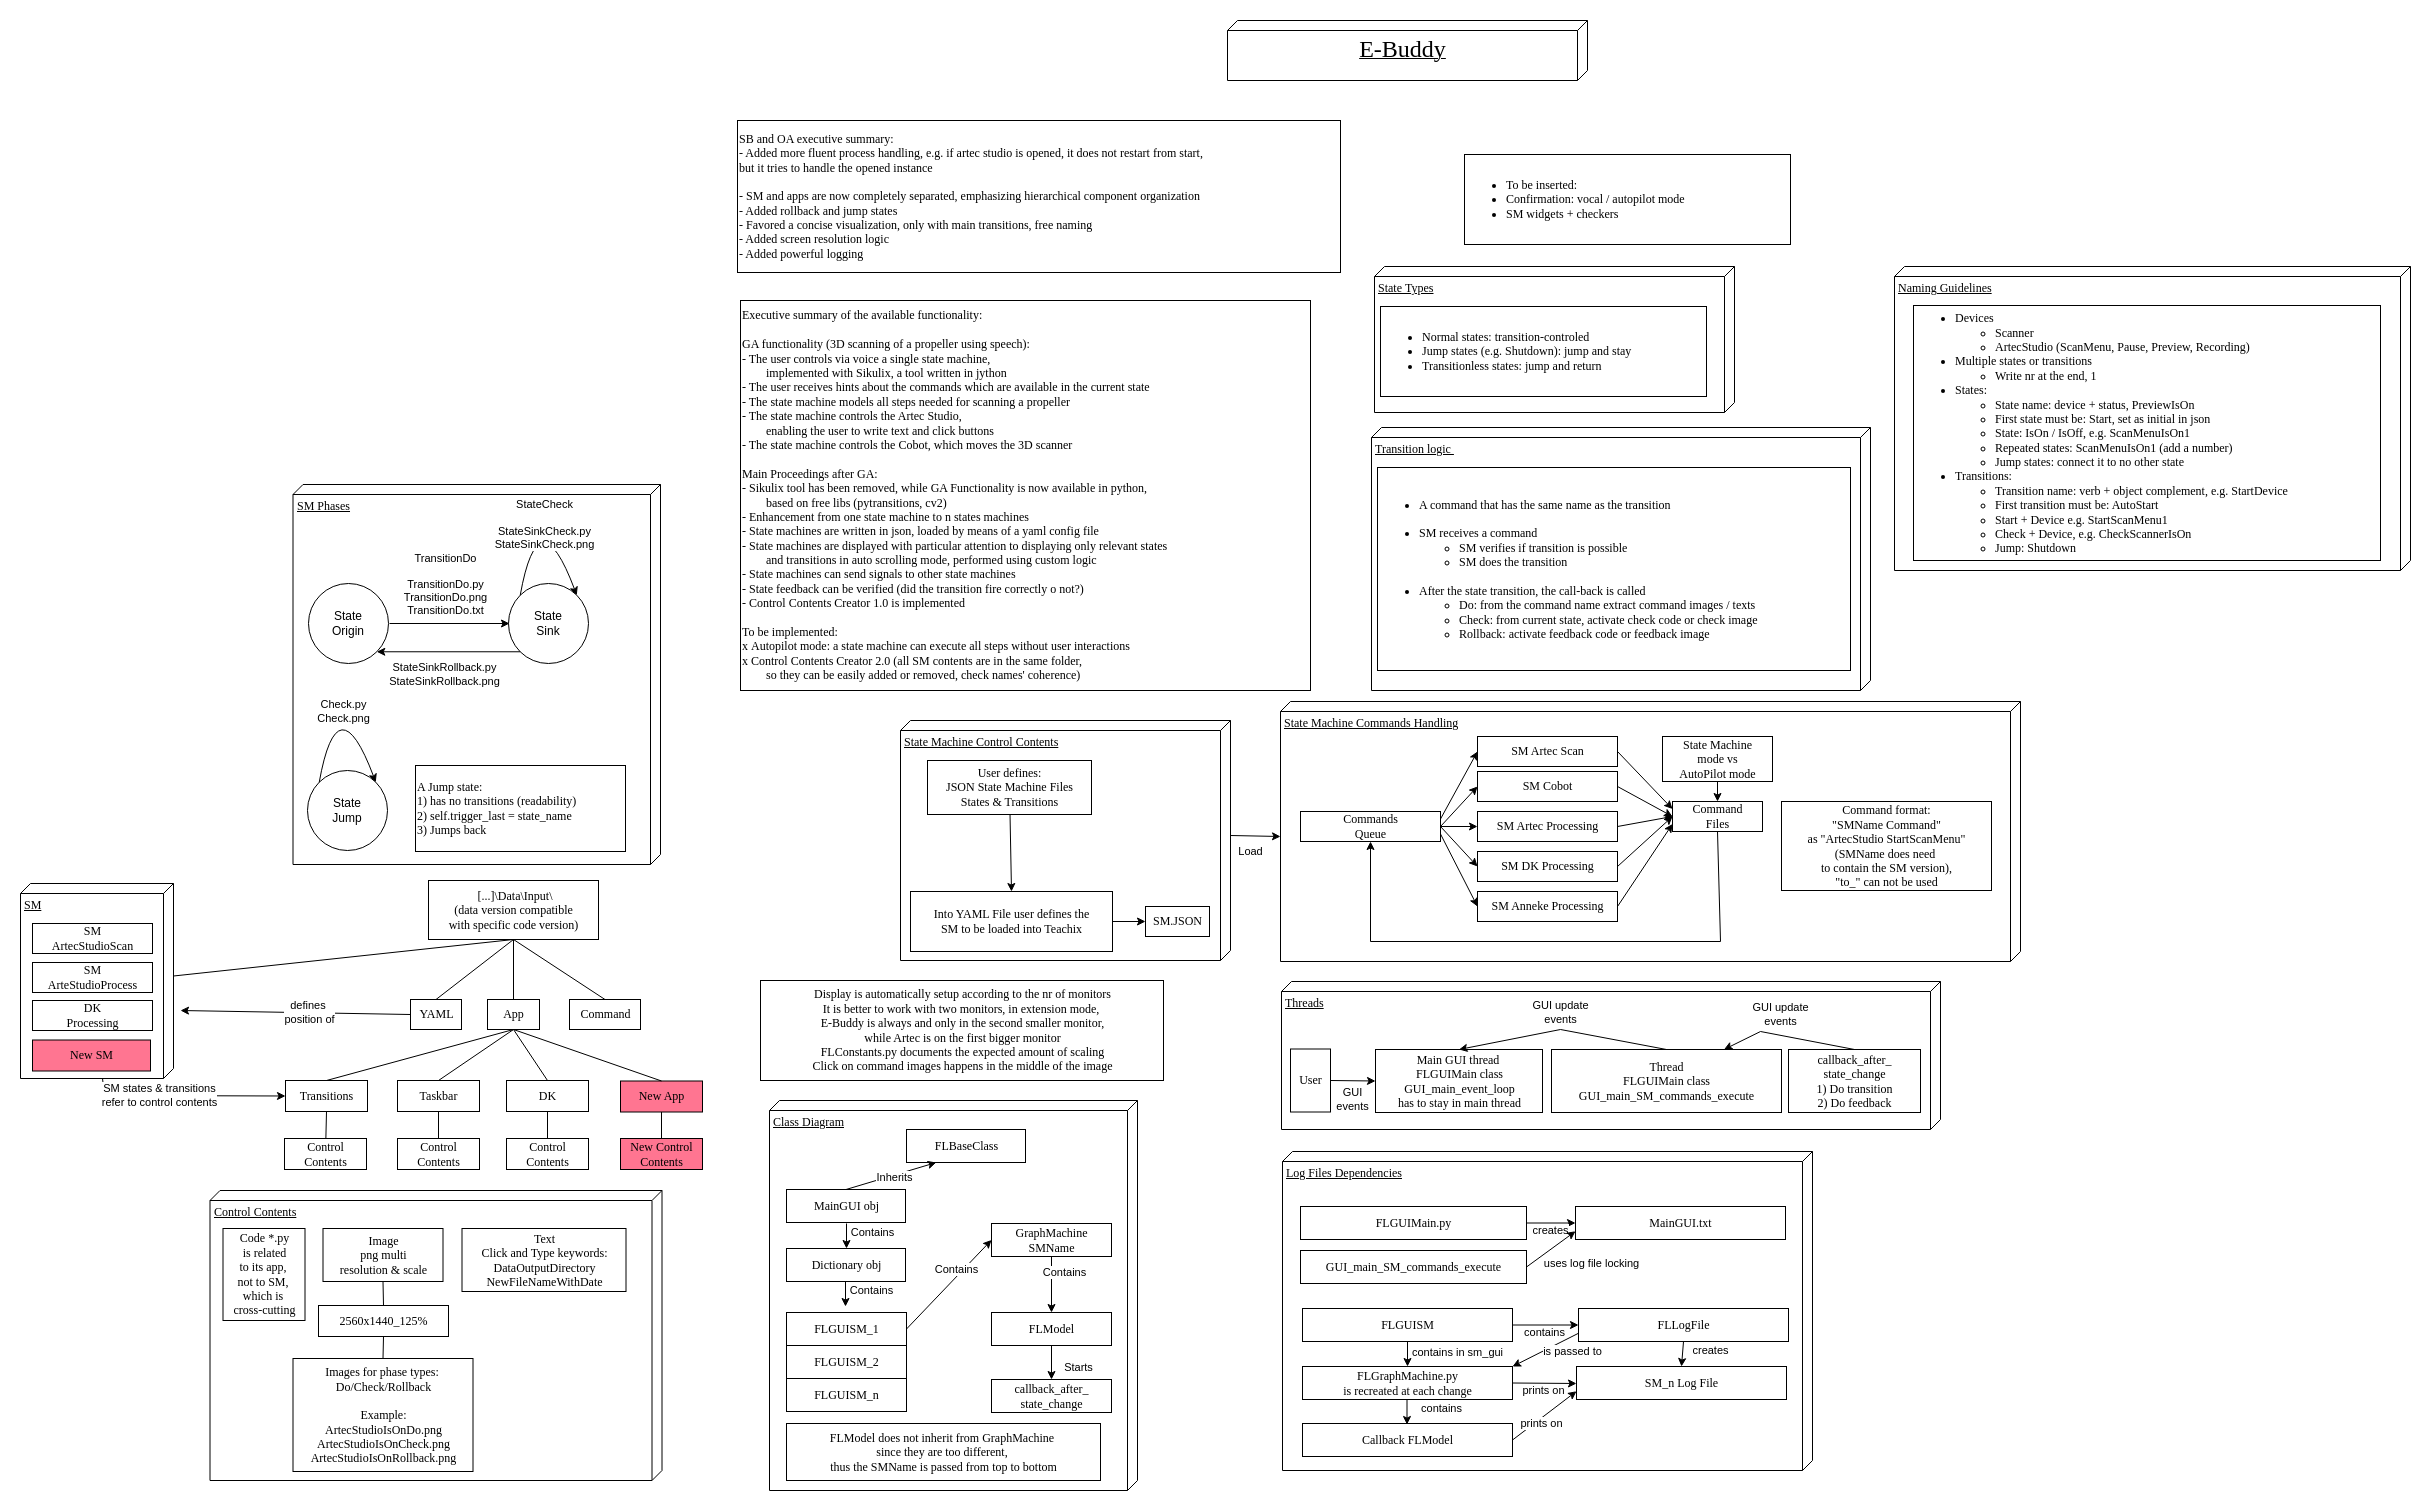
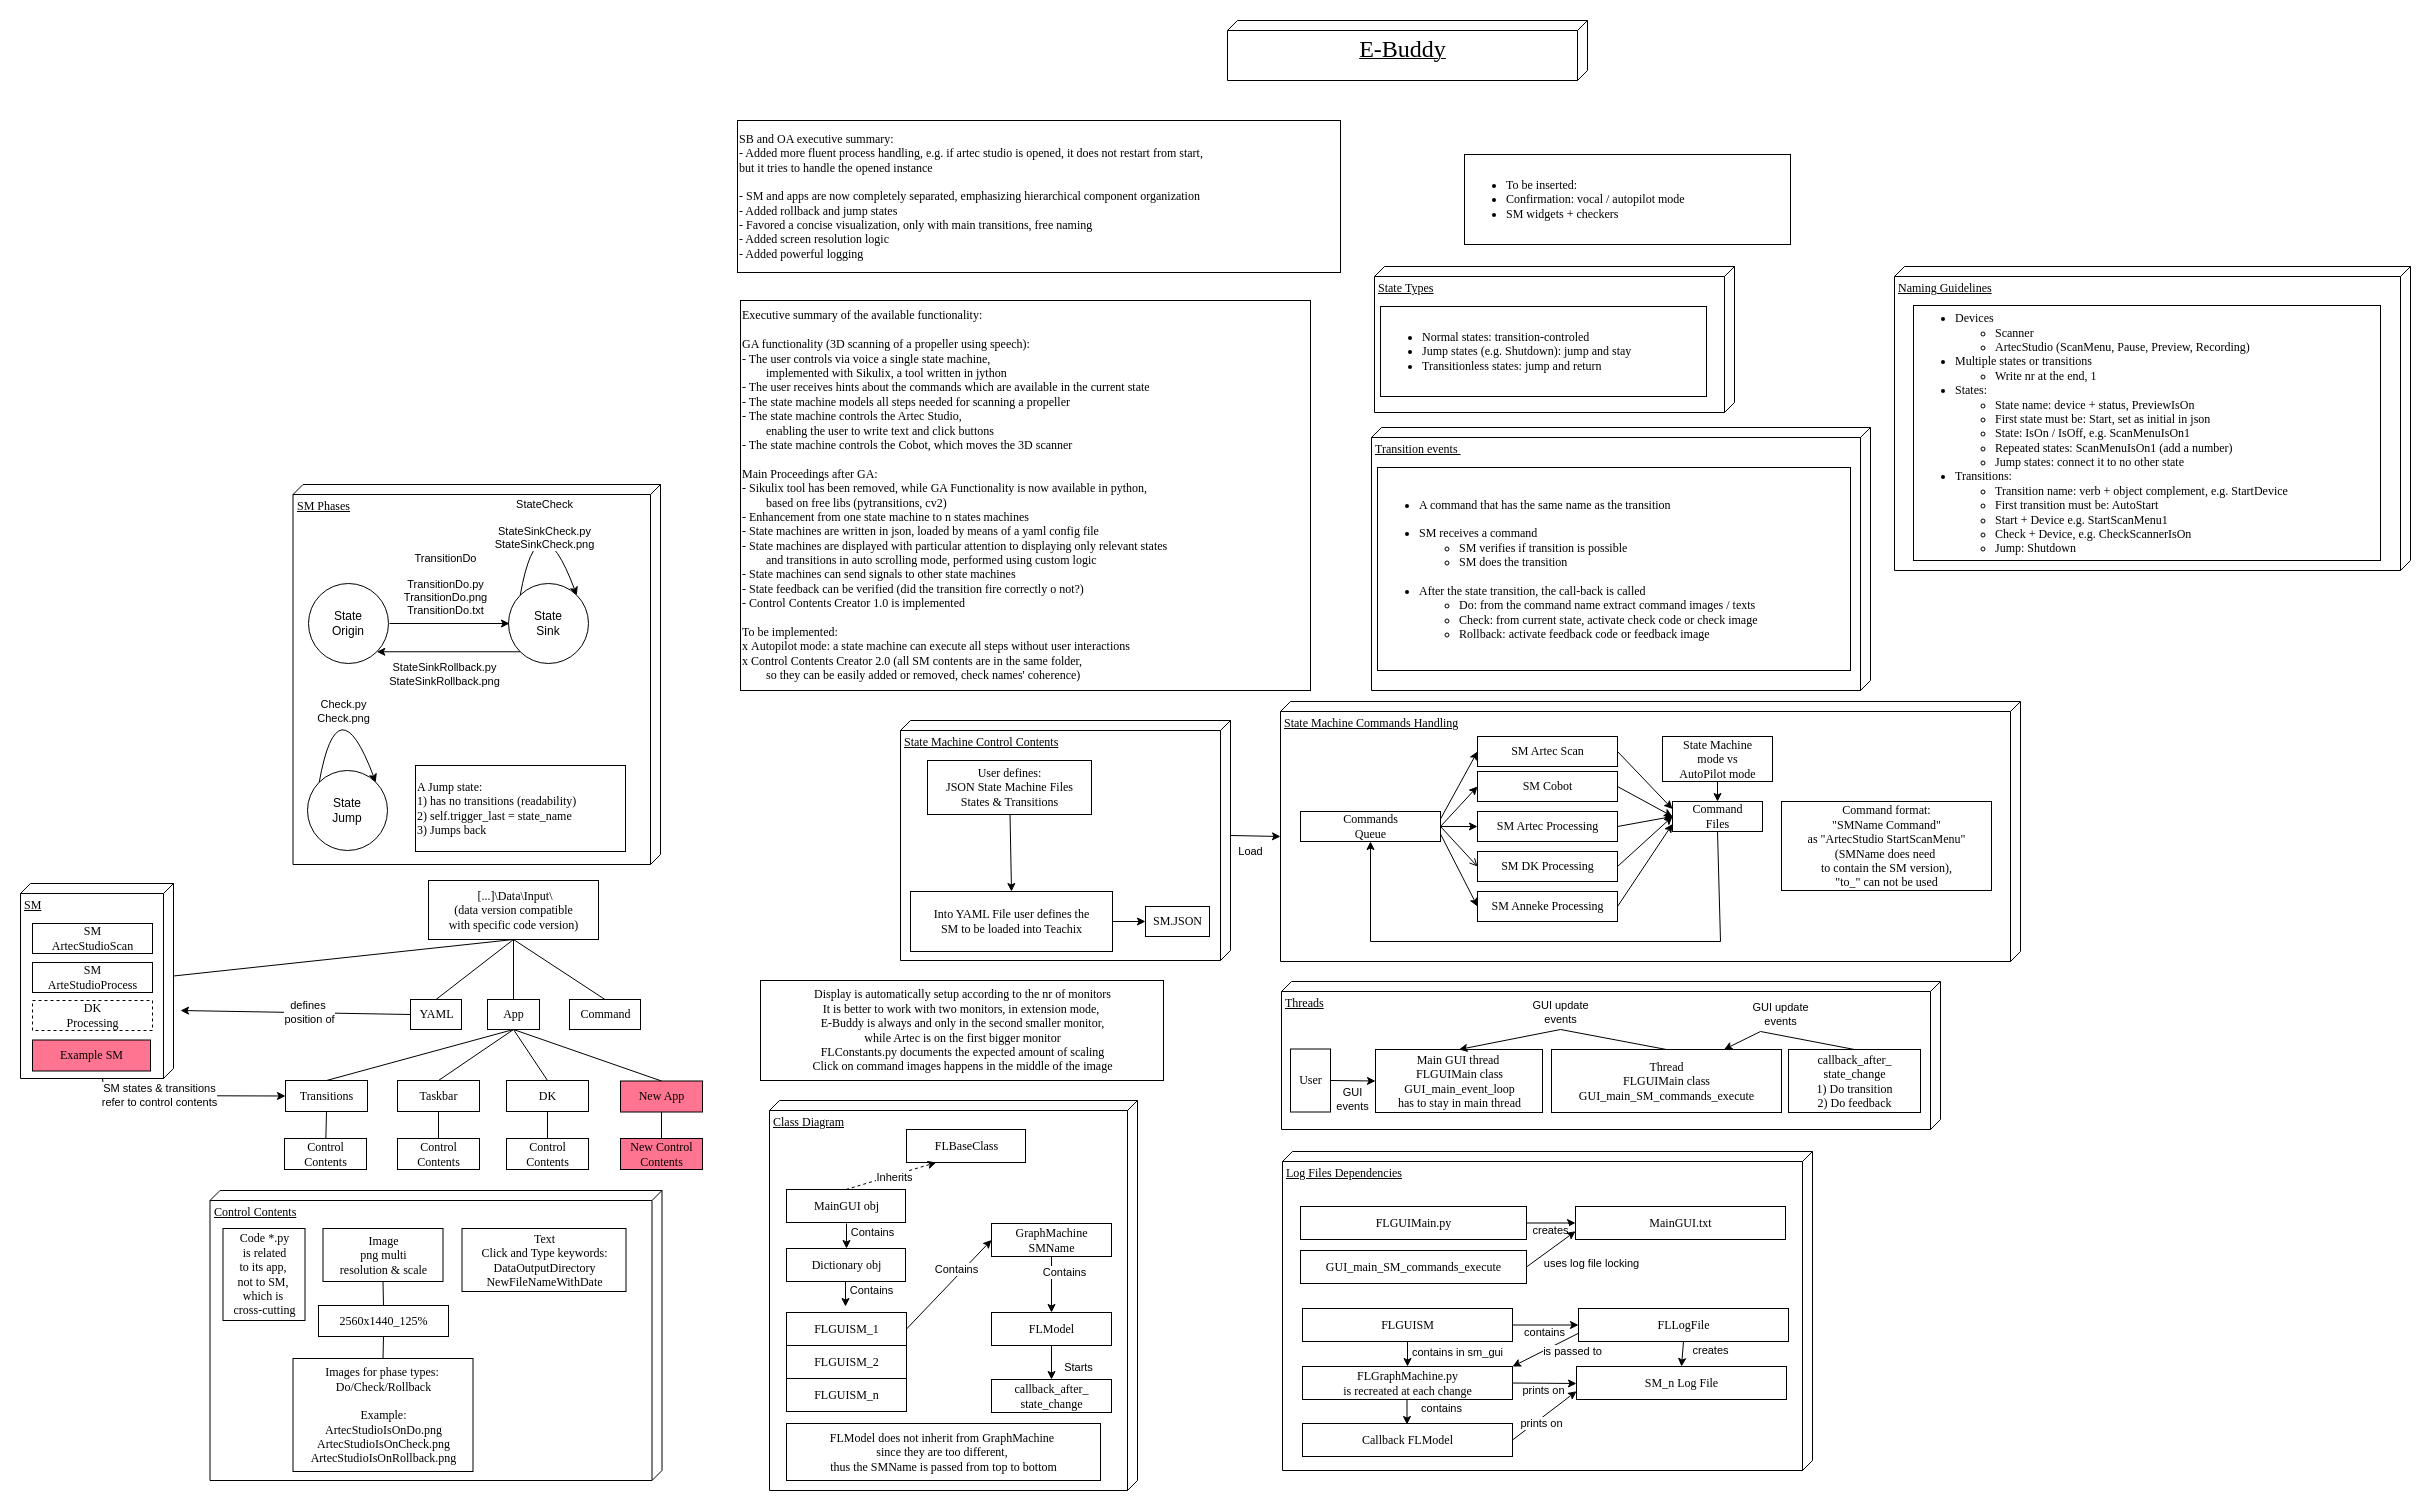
(1421, 450) -> (1428, 450)
(1472, 860) -> (1473, 861)
(93, 1016) -> (93, 1016)
(92, 1056) -> (92, 1056)
(861, 1185) -> (861, 1185)
